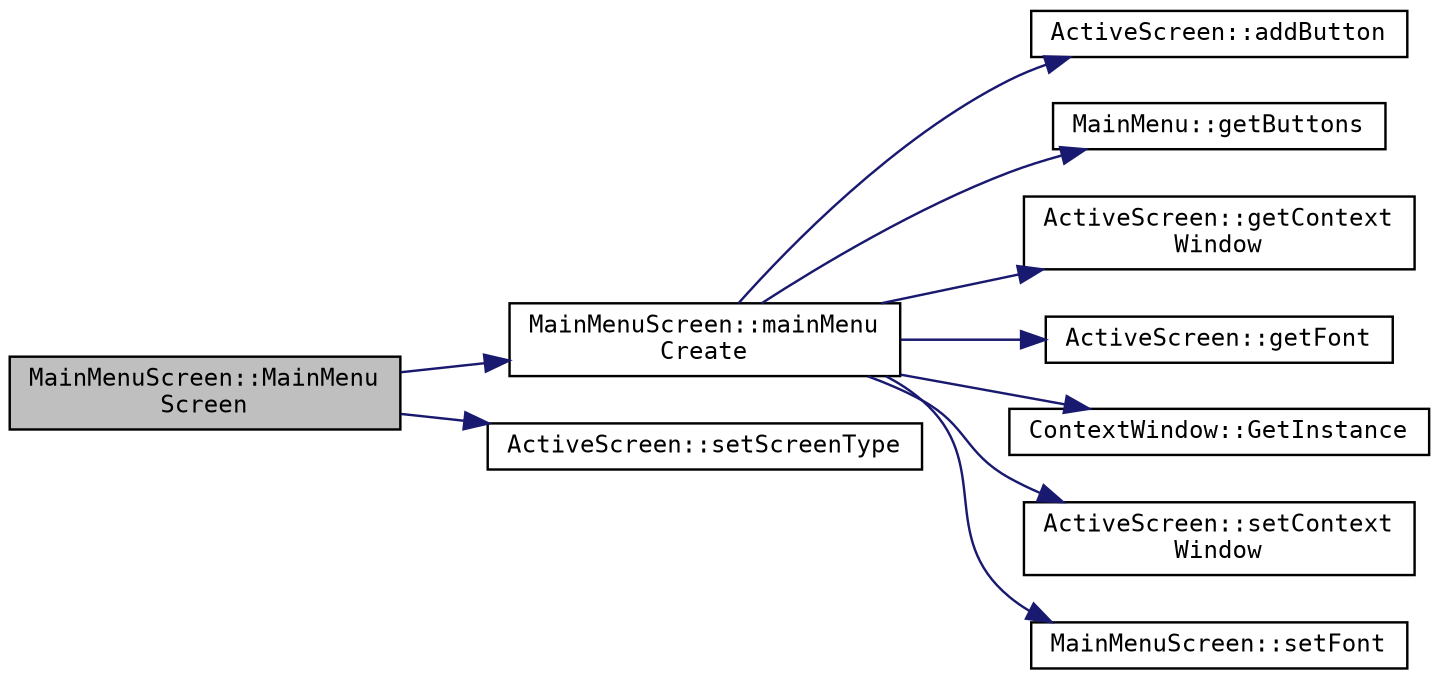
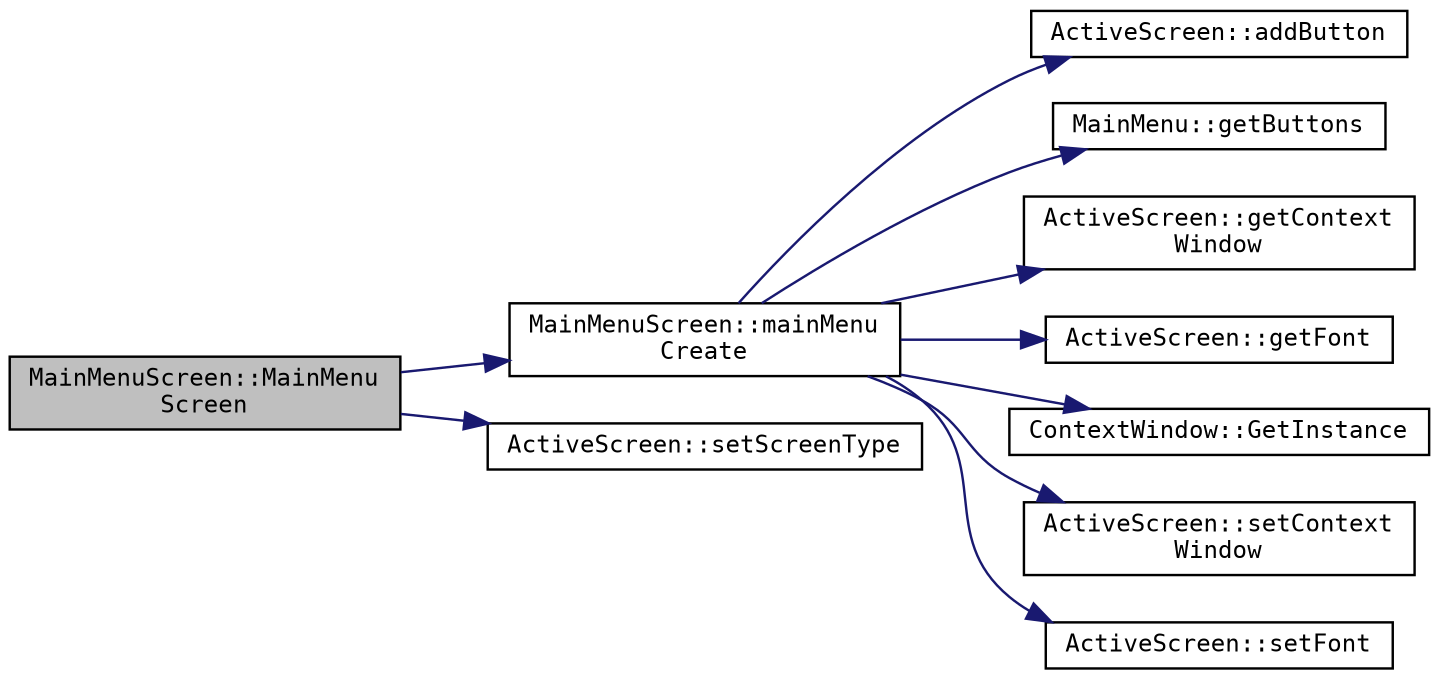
(1219, 645) -> (1219, 645)
